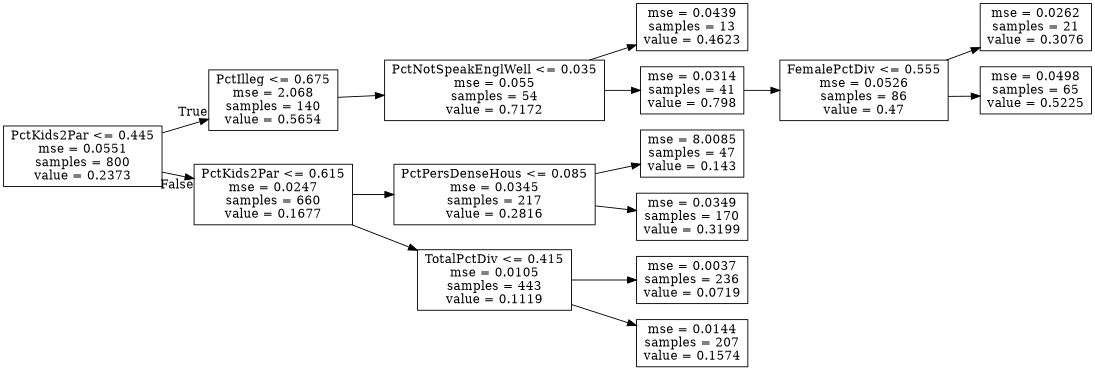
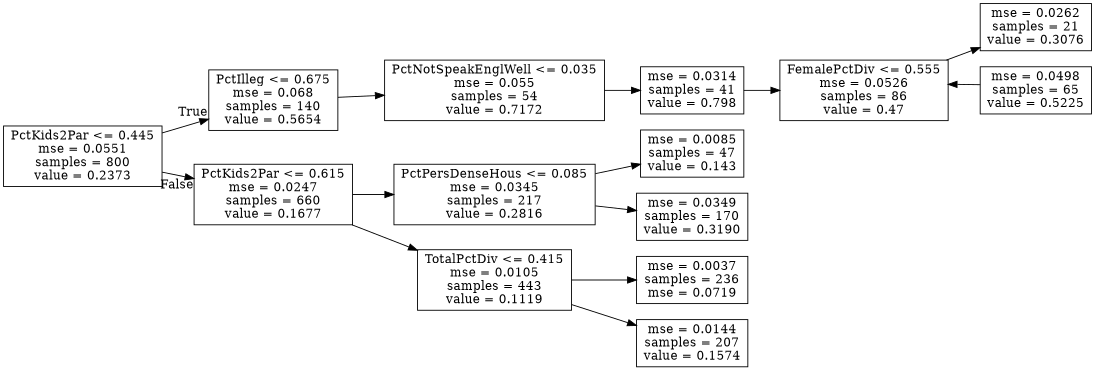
(692, 27) -> none
(960, 96) -> (969, 84)
(273, 100) -> (273, 100)
(692, 154) -> (692, 154)
(692, 217) -> (692, 217)
(692, 280) -> (692, 280)
